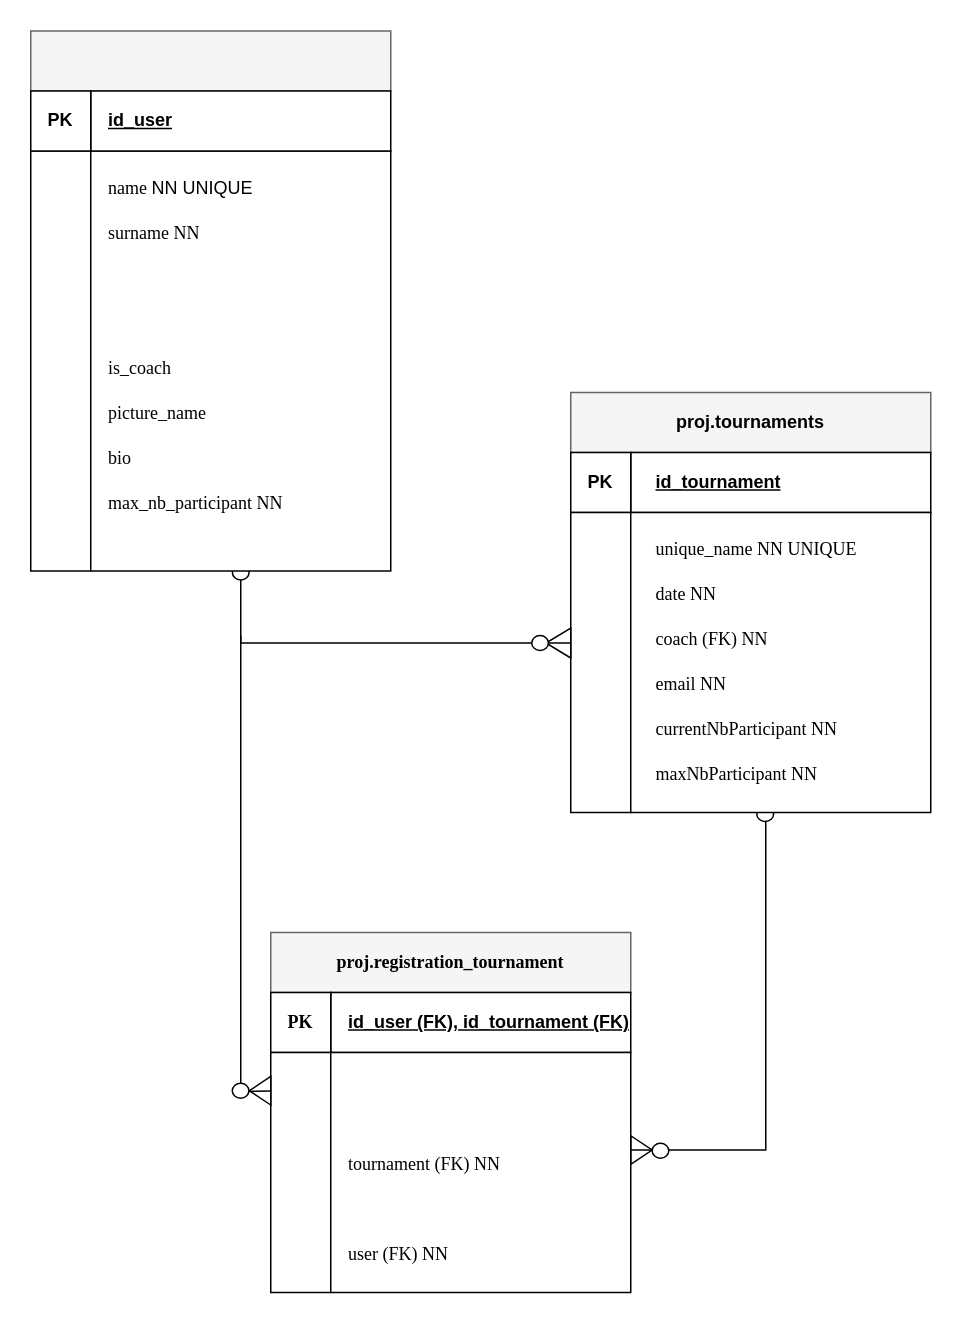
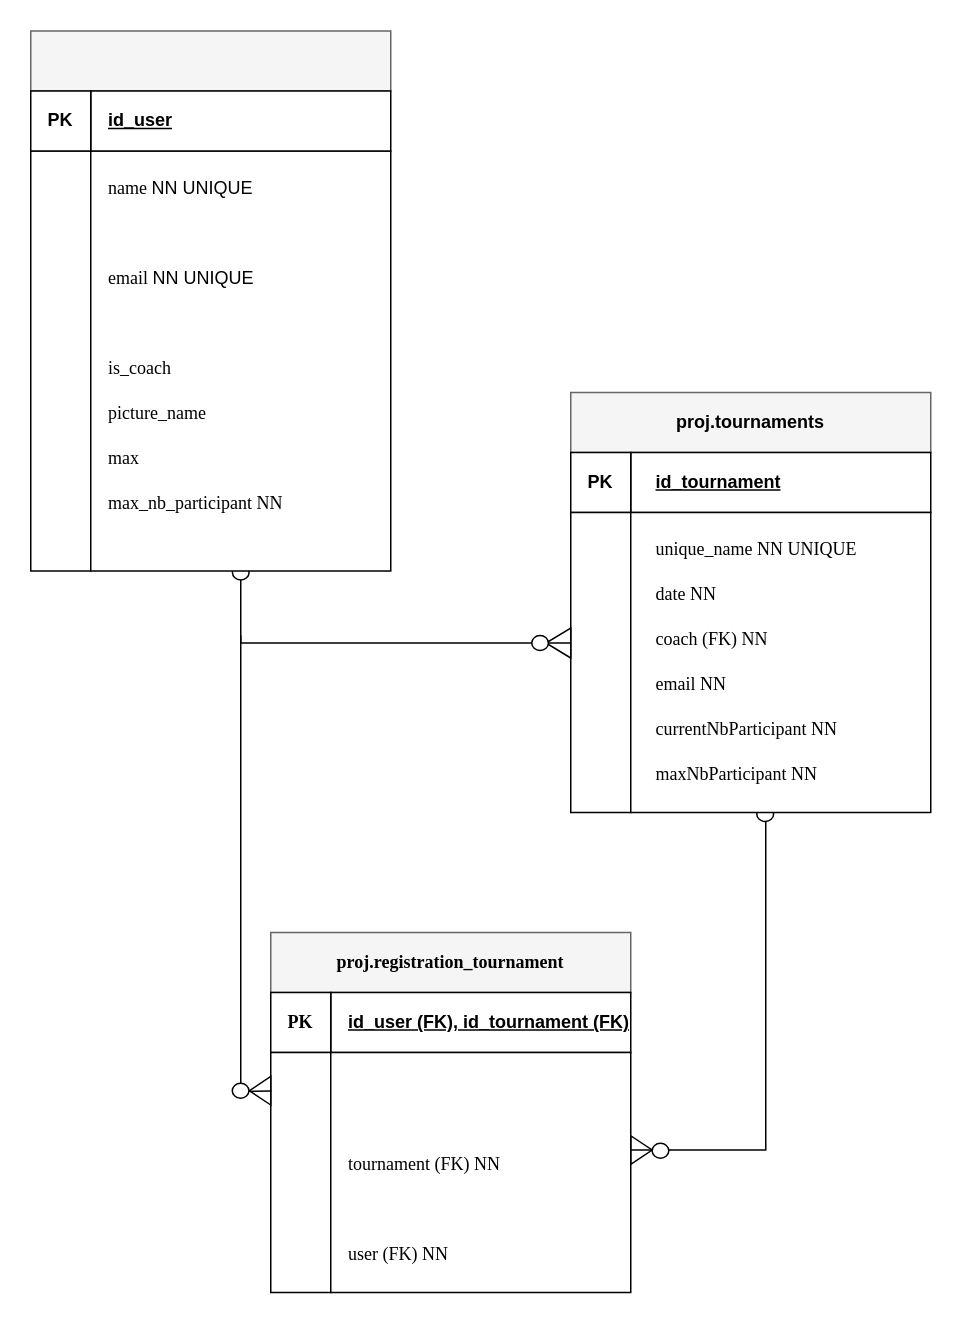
(181, 233) -> none
none -> (203, 278)
(122, 458) -> (124, 458)
